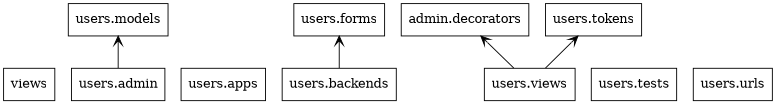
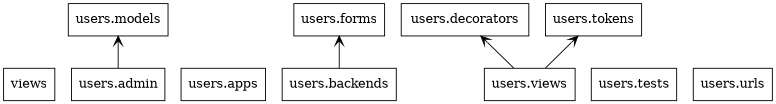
(465, 20) -> (465, 20)
